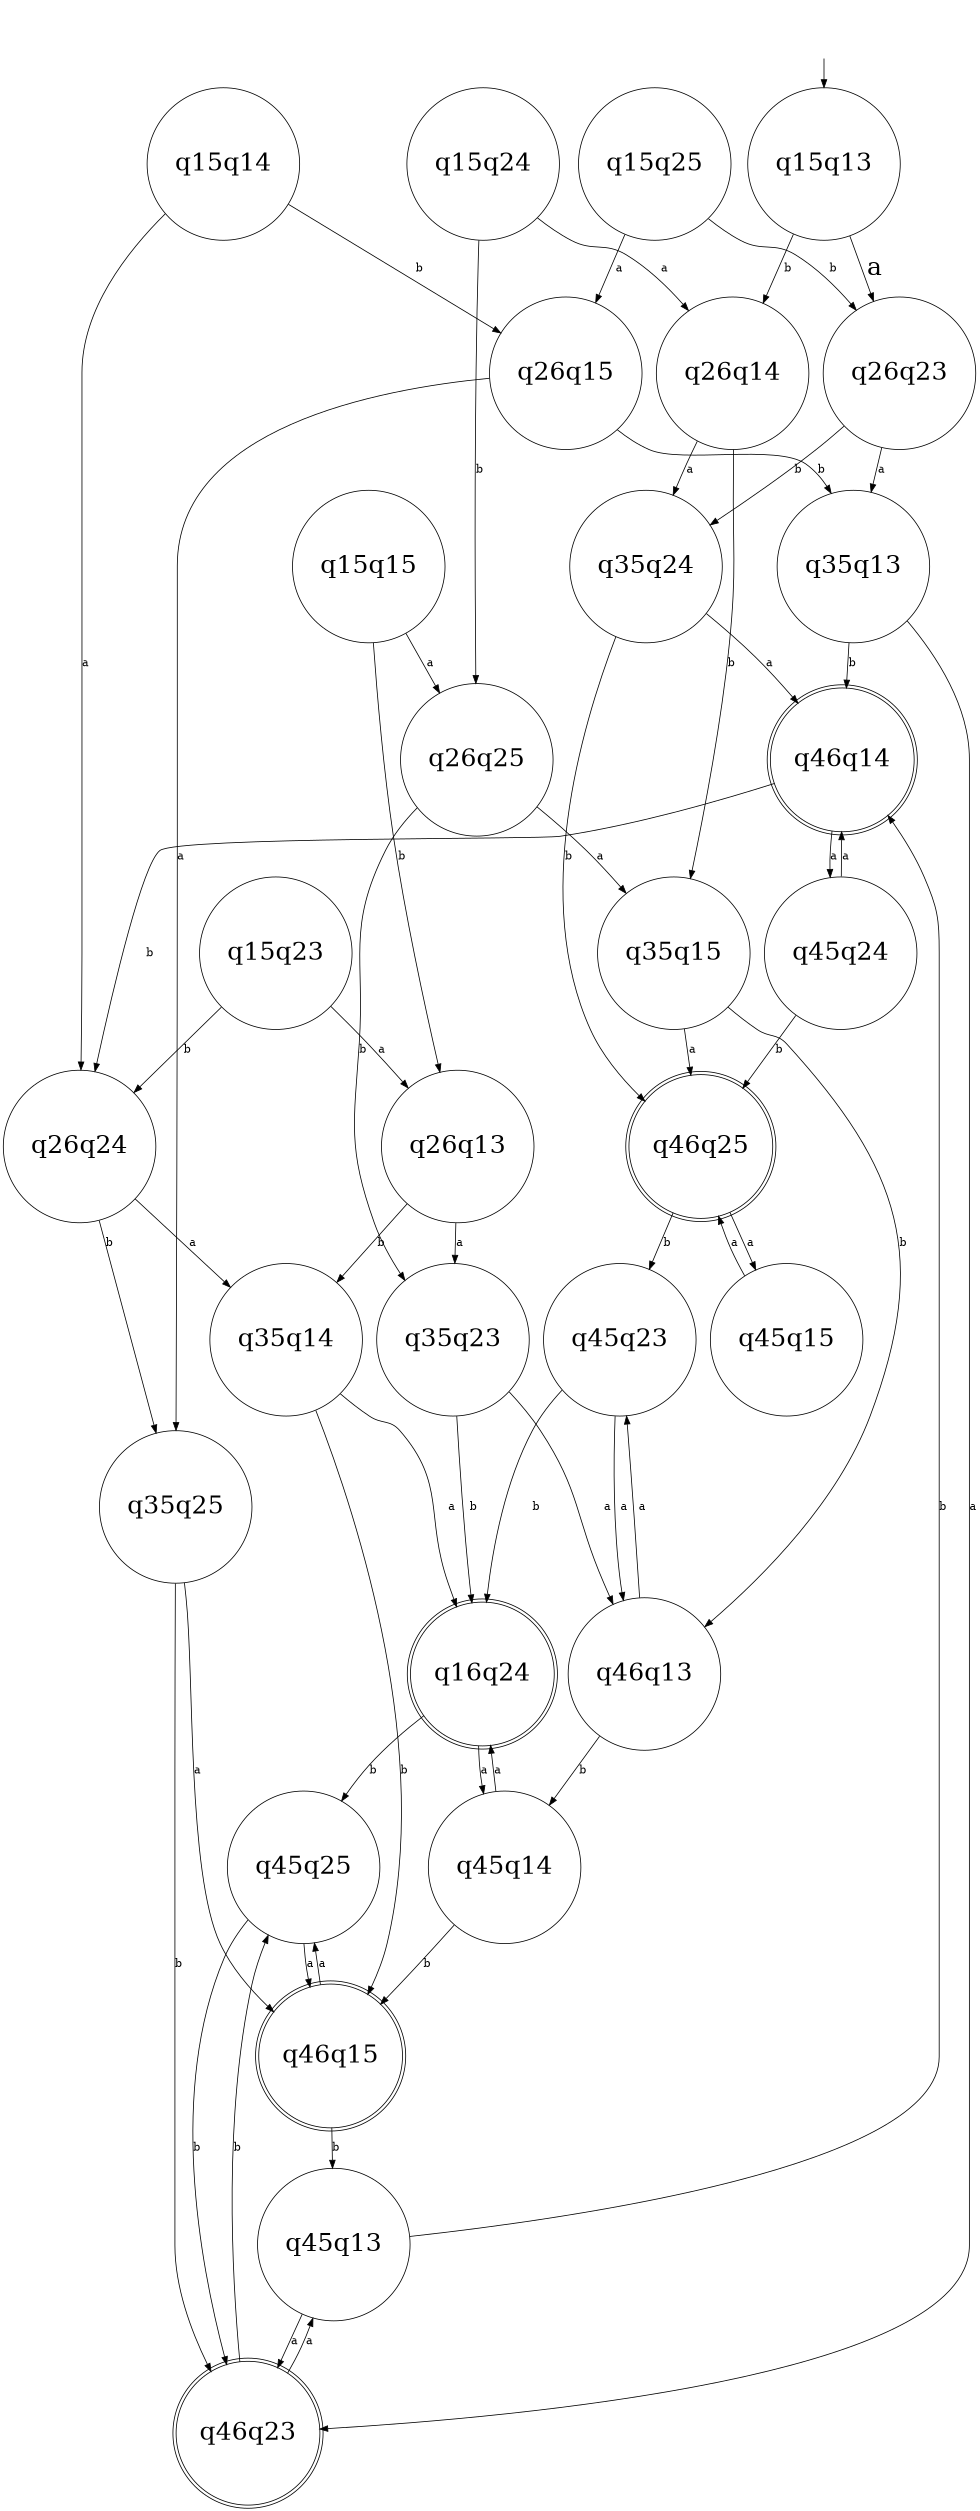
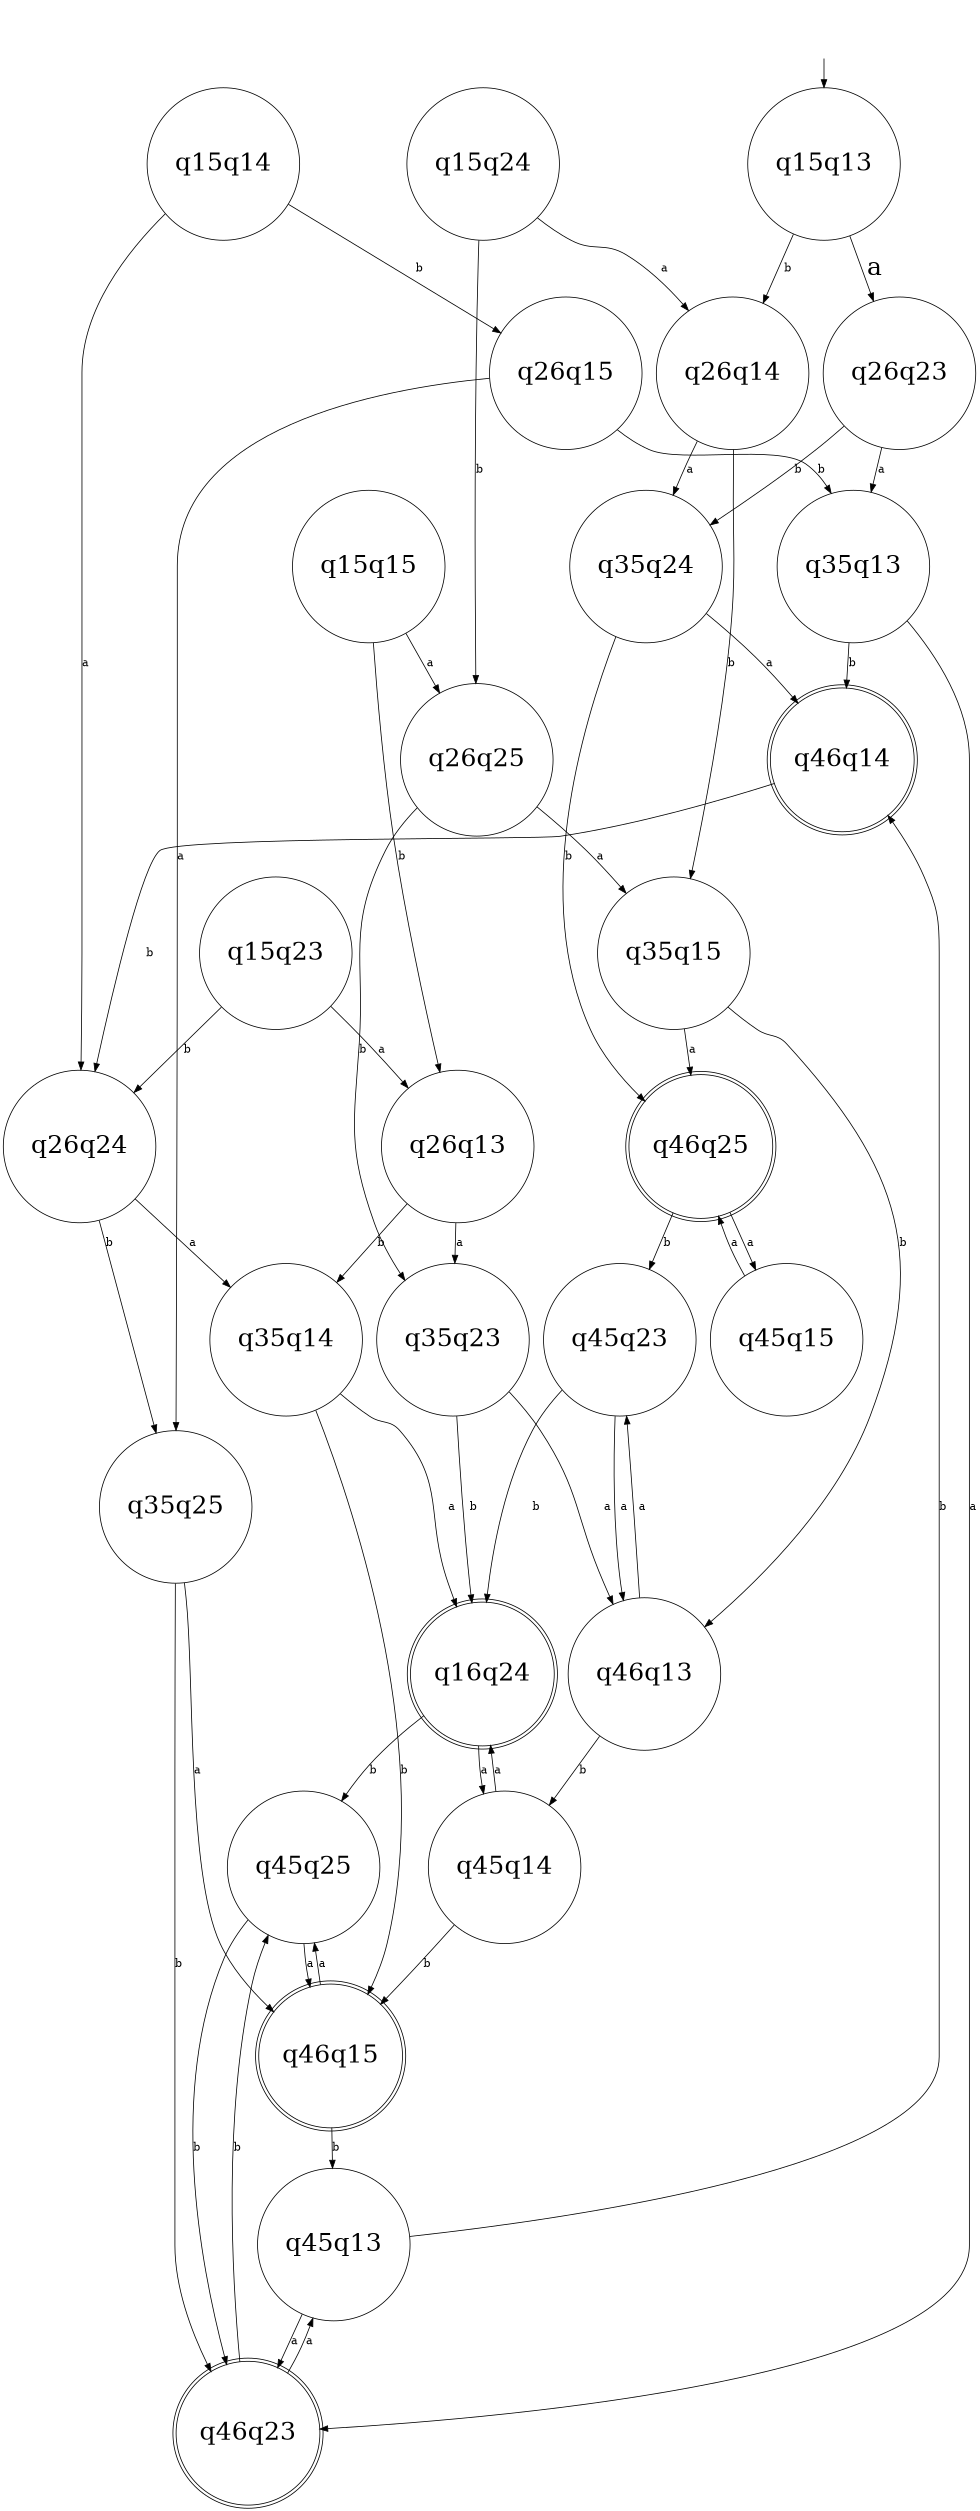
(655, 164) -> none
(841, 953) -> none
